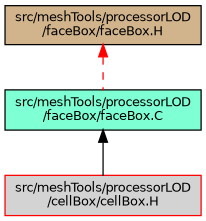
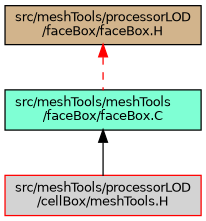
(103, 110) -> (103, 110)
(103, 195) -> (103, 195)
